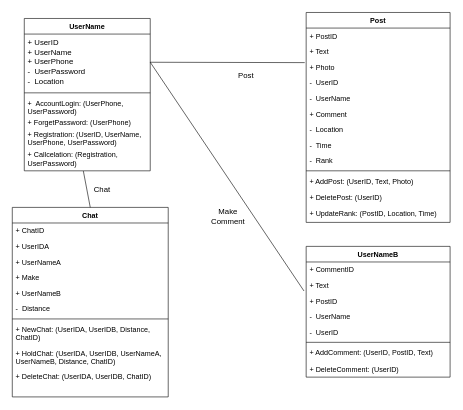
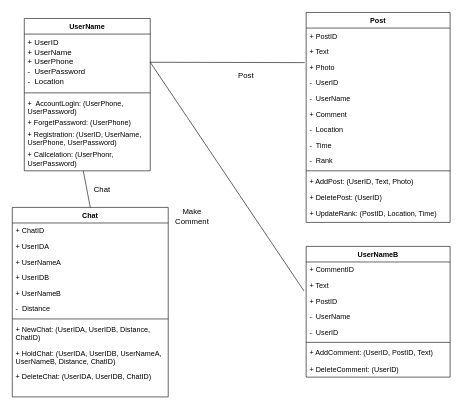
(79, 155) -> (75, 155)
(228, 216) -> (192, 216)
(27, 278) -> (33, 278)
